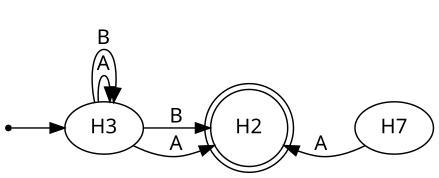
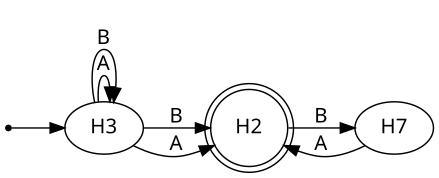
none -> (314, 128)
